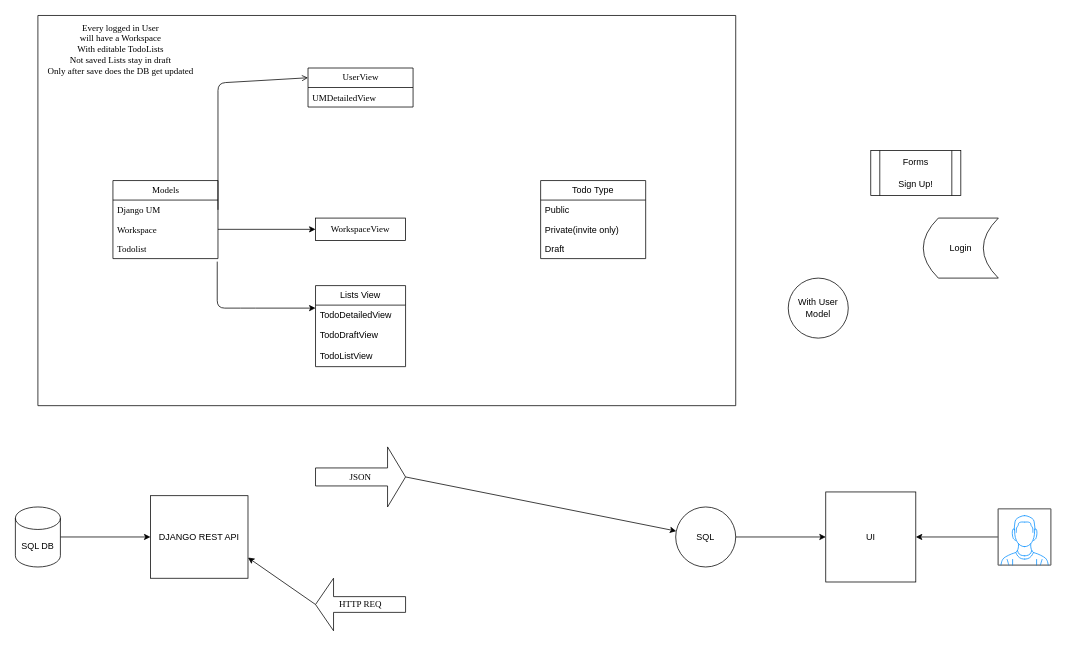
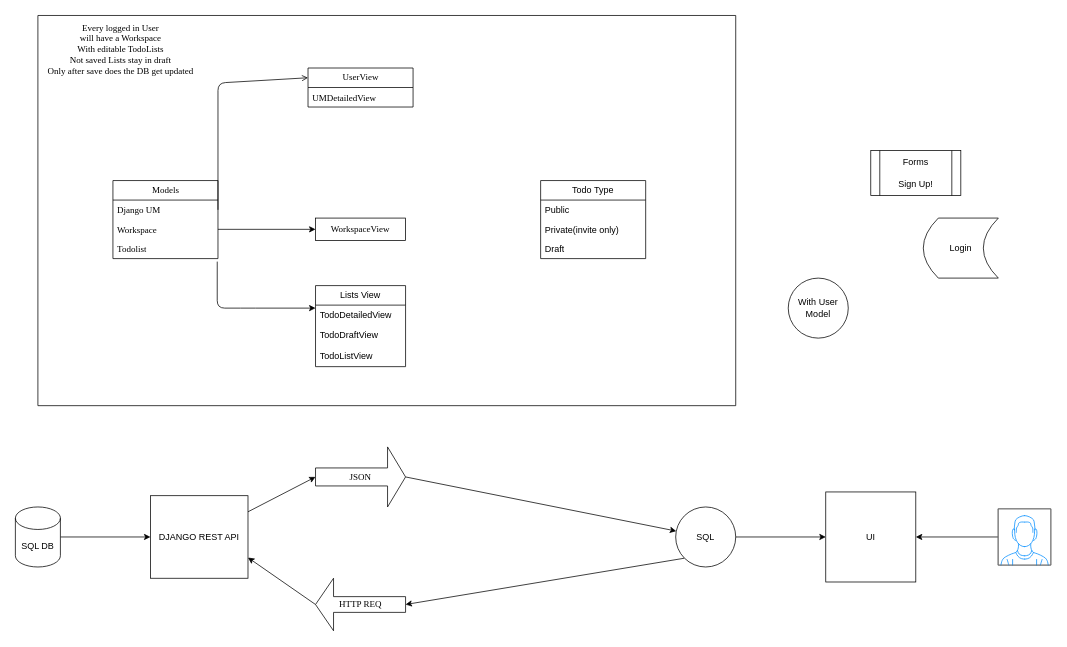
none -> (279, 495)
none -> (548, 581)
